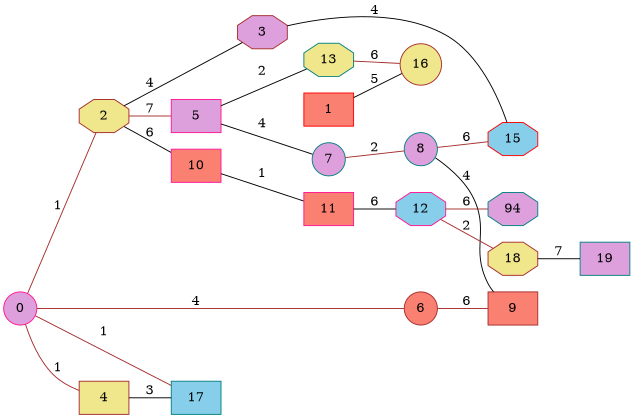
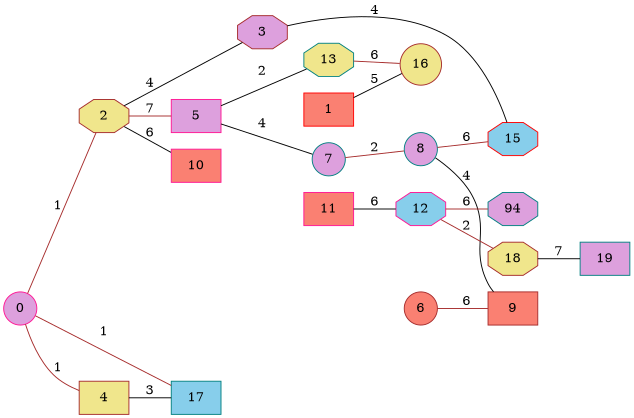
(262, 187) -> none
(220, 308) -> none
